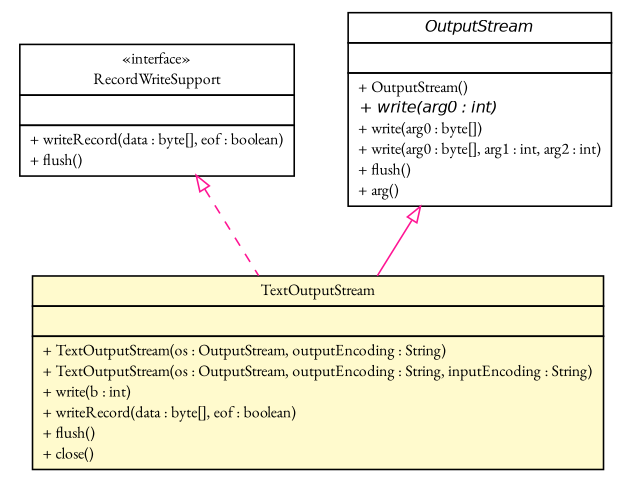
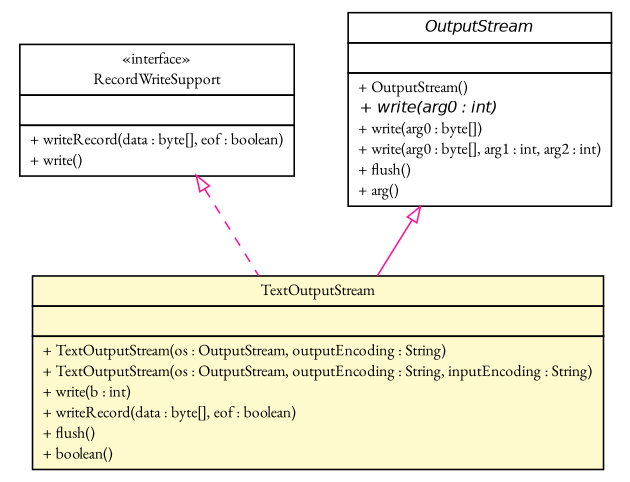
(56, 160) -> (56, 160)
(68, 454) -> (78, 454)
